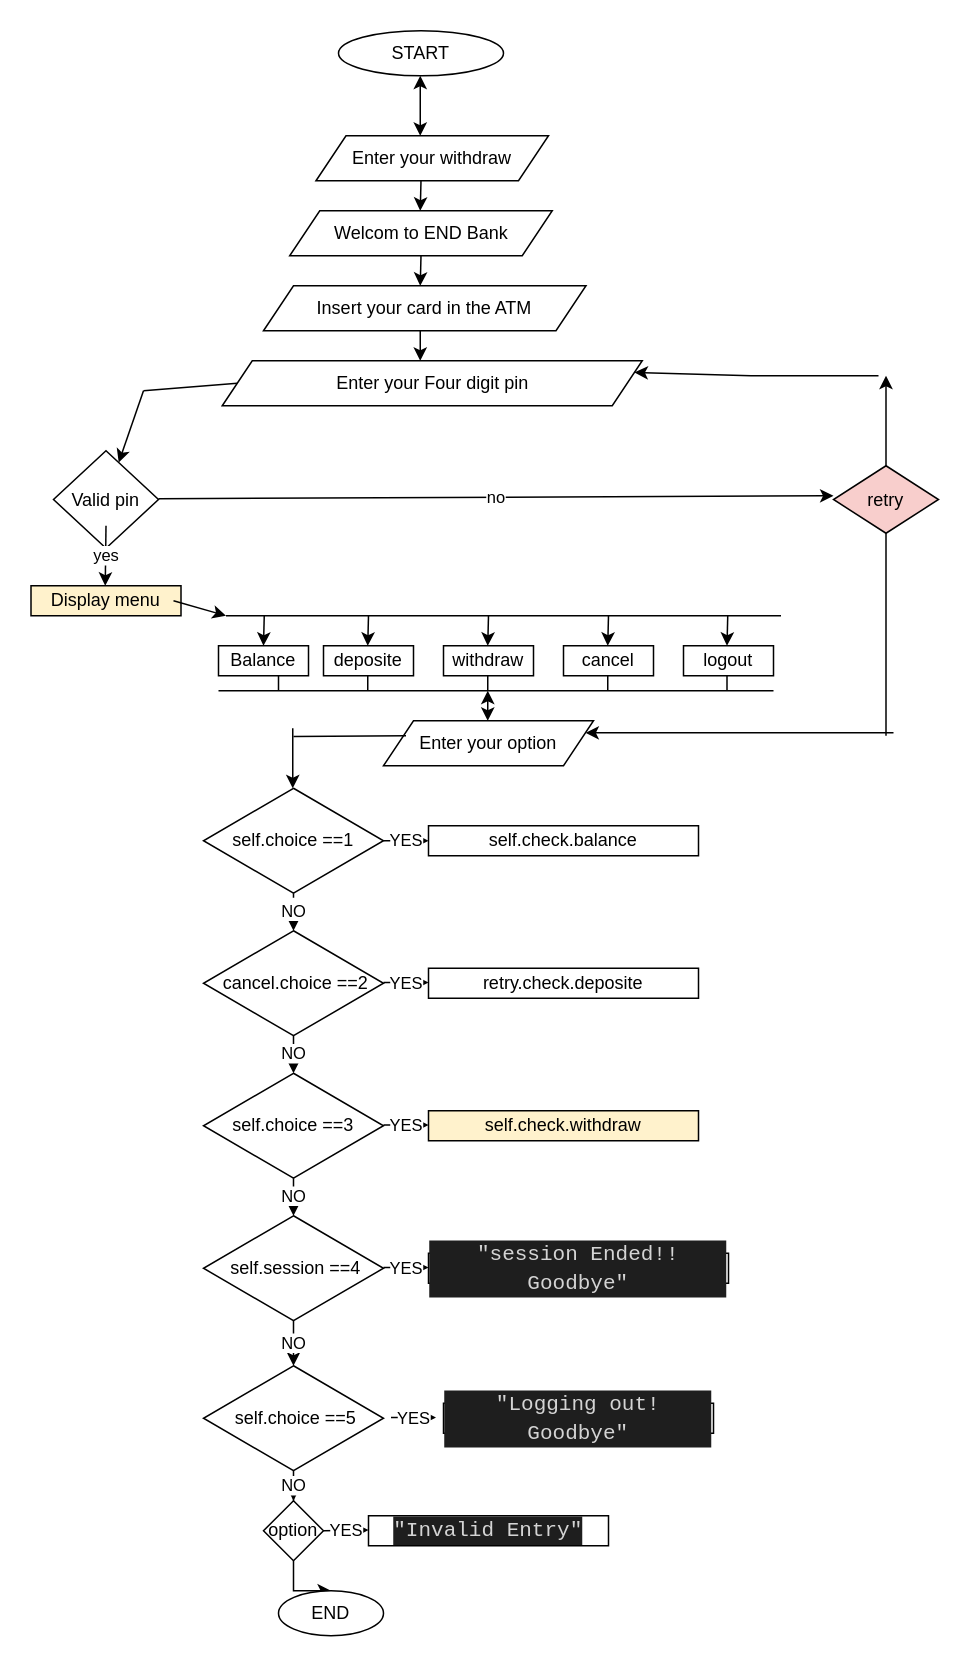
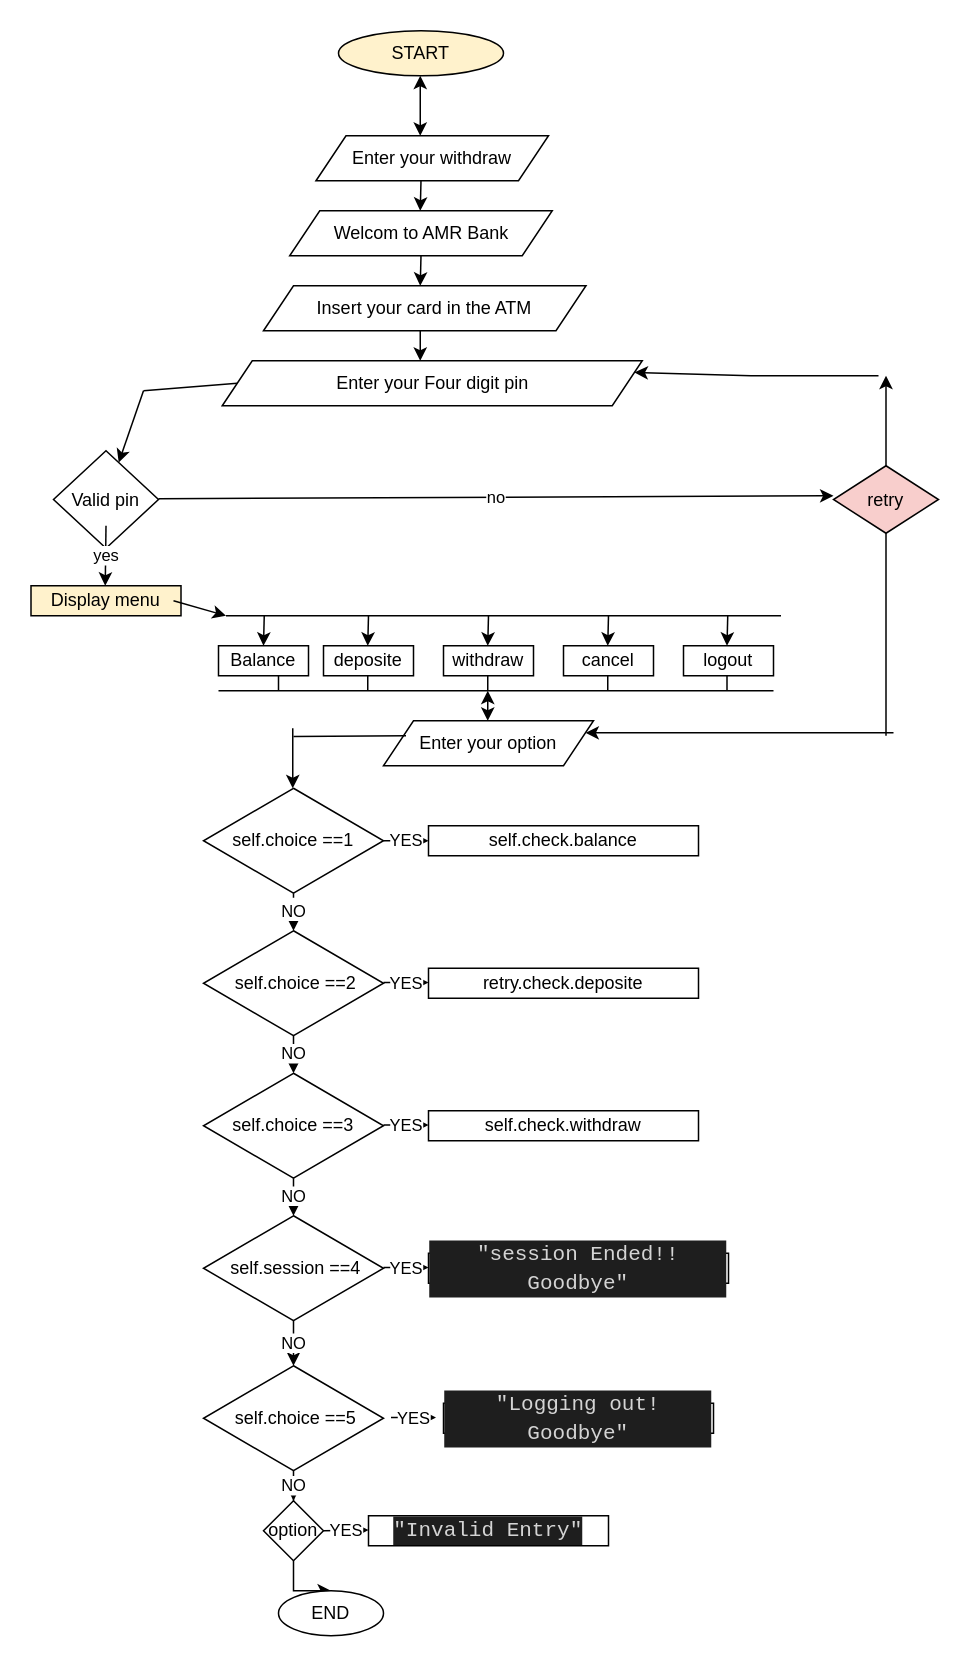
(421, 53) -> (421, 53)
(422, 233) -> (422, 233)
(293, 983) -> (293, 983)
(563, 1126) -> (563, 1126)
